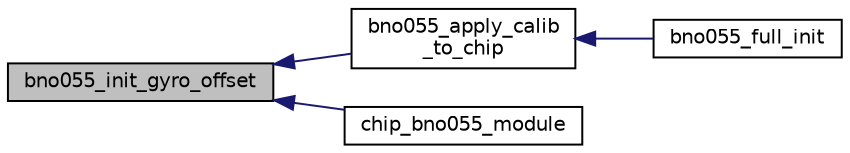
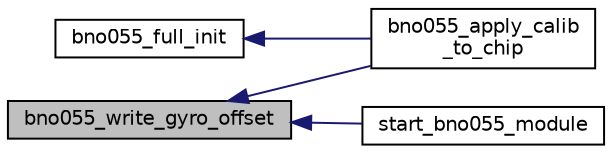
(624, 39) -> (318, 39)
(141, 82) -> (150, 120)
(463, 126) -> (483, 126)
